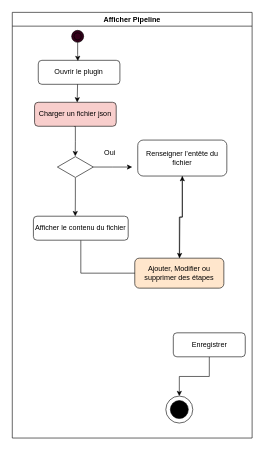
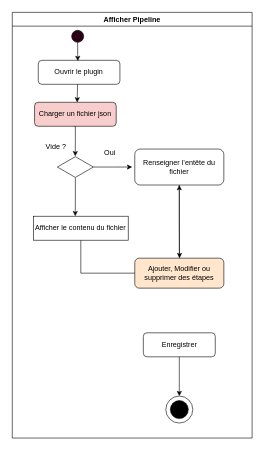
none -> (56, 147)
(182, 158) -> (179, 167)
(81, 228) -> (81, 228)
(209, 345) -> (179, 345)
